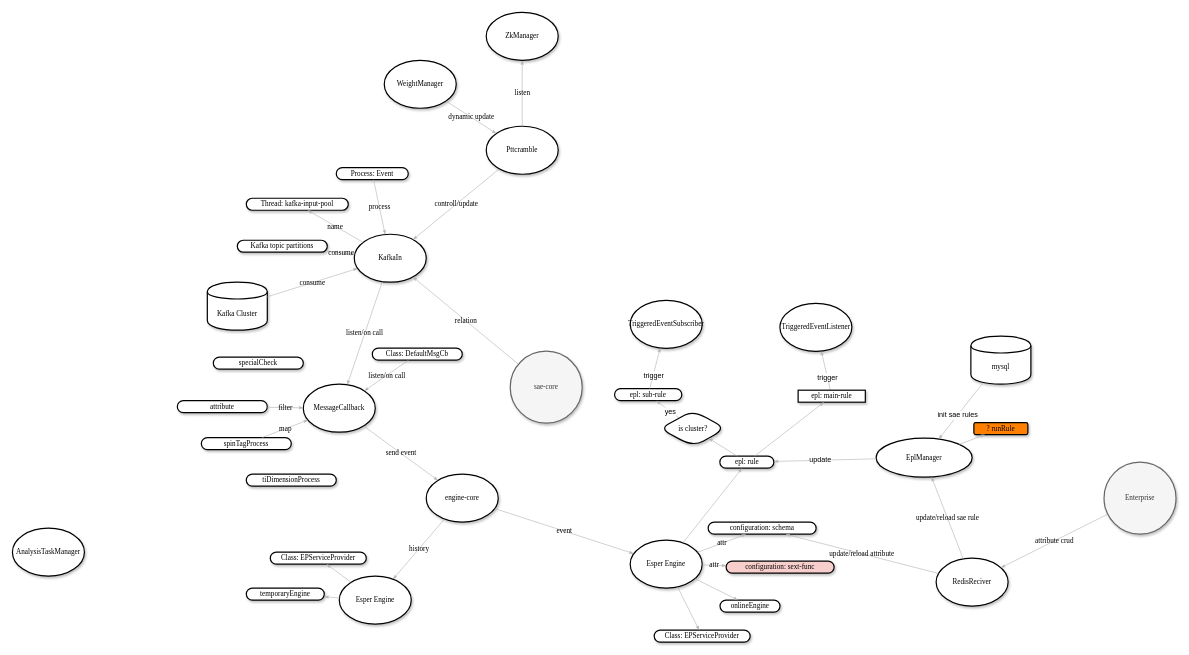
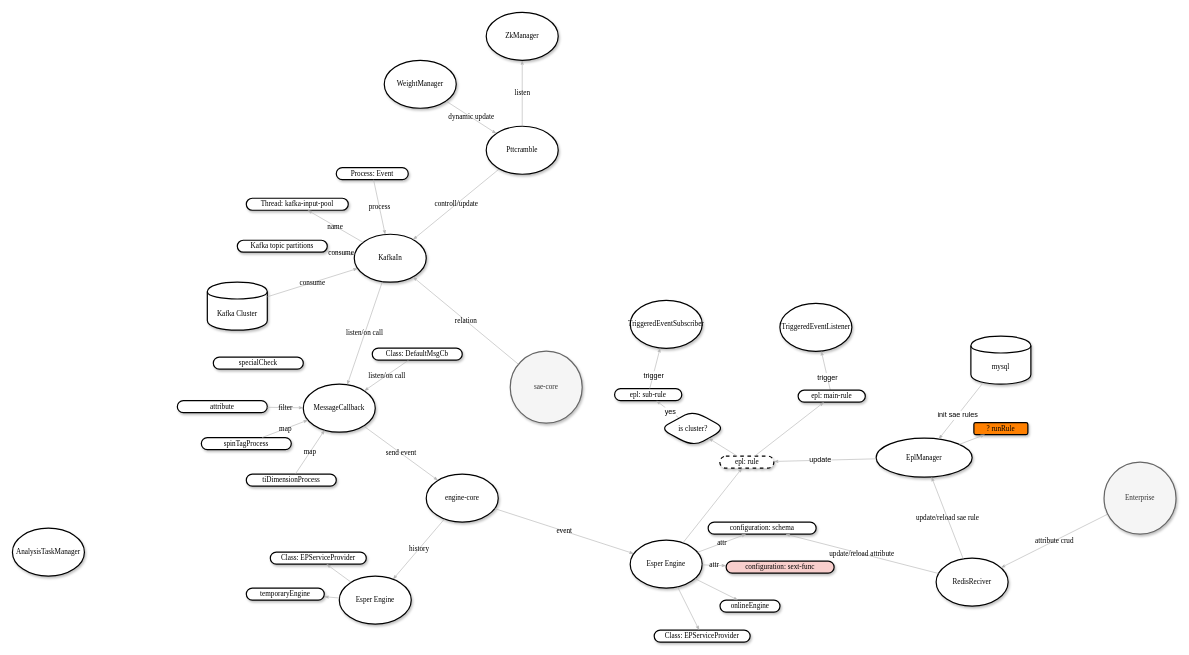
(832, 396) -> (832, 396)
none -> (310, 452)
(747, 462) -> (747, 462)
